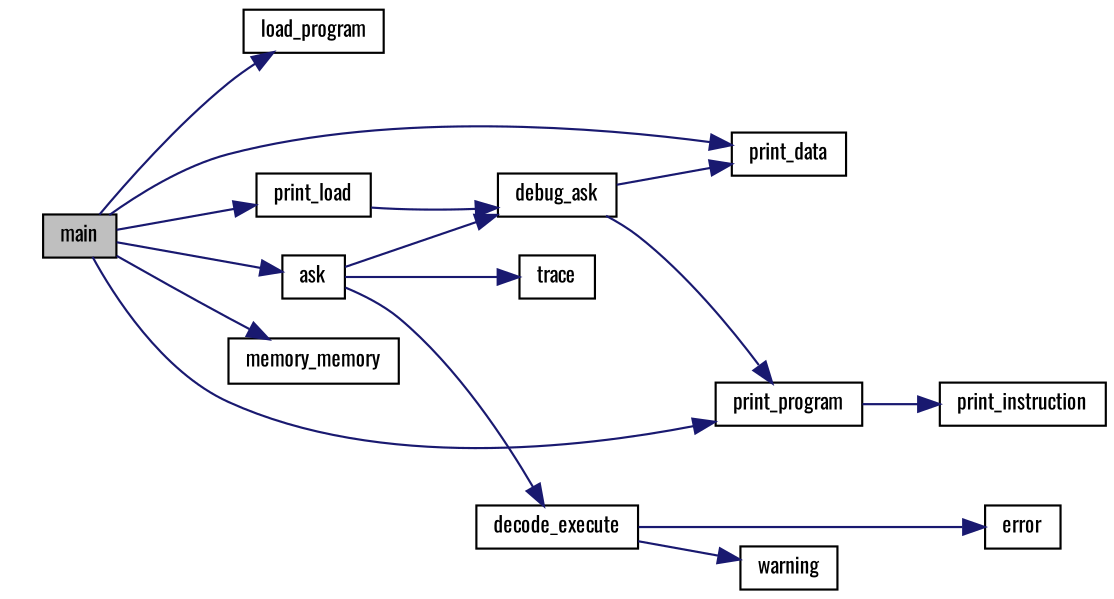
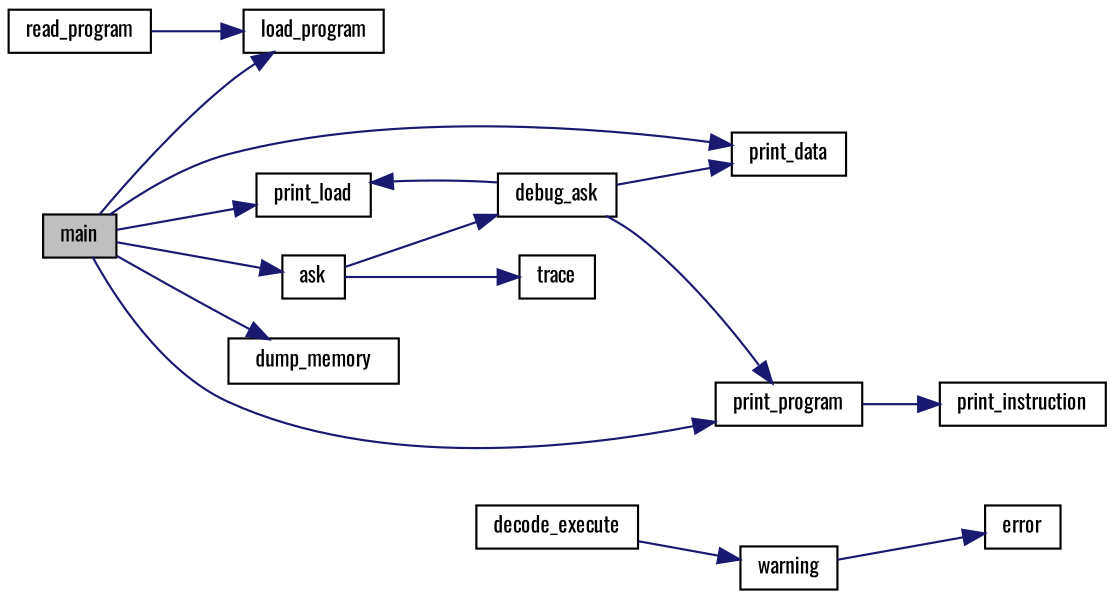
none -> (80, 31)
(423, 210) -> (446, 181)
(314, 361) -> (314, 361)
(453, 373) -> none
(801, 527) -> (901, 548)
